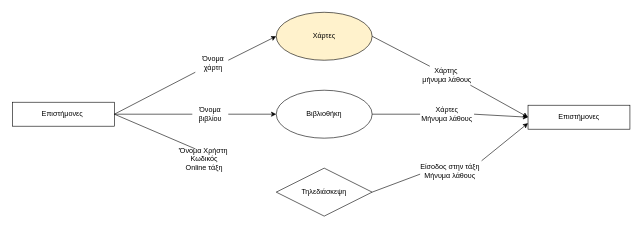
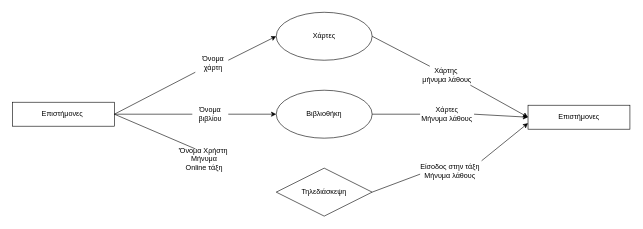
(324, 36) -> (324, 36)
(204, 159) -> (204, 159)
